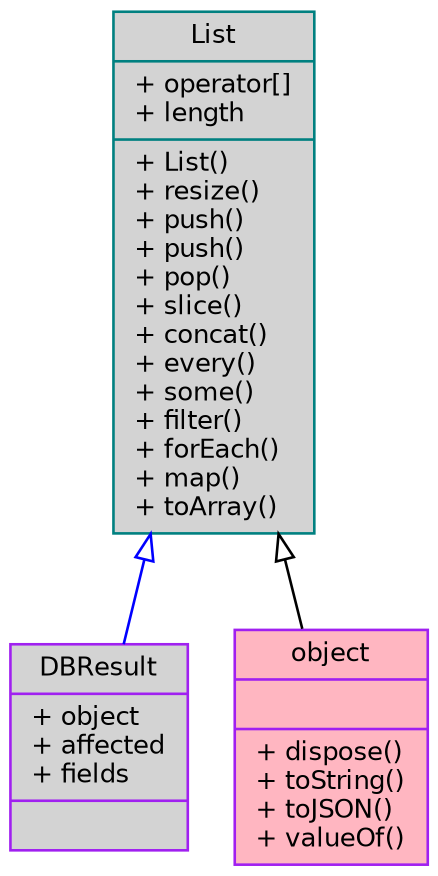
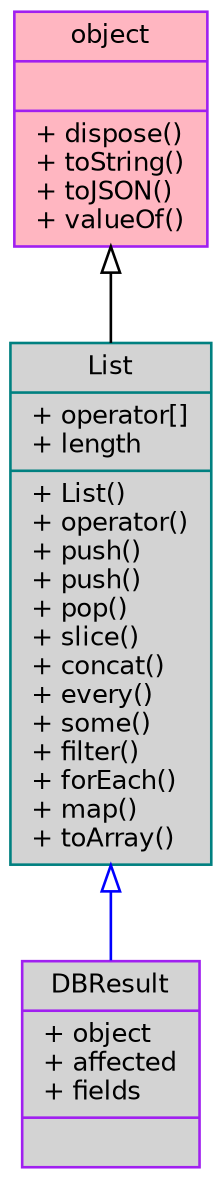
(198, 192) -> (111, 523)
(294, 594) -> (111, 308)
